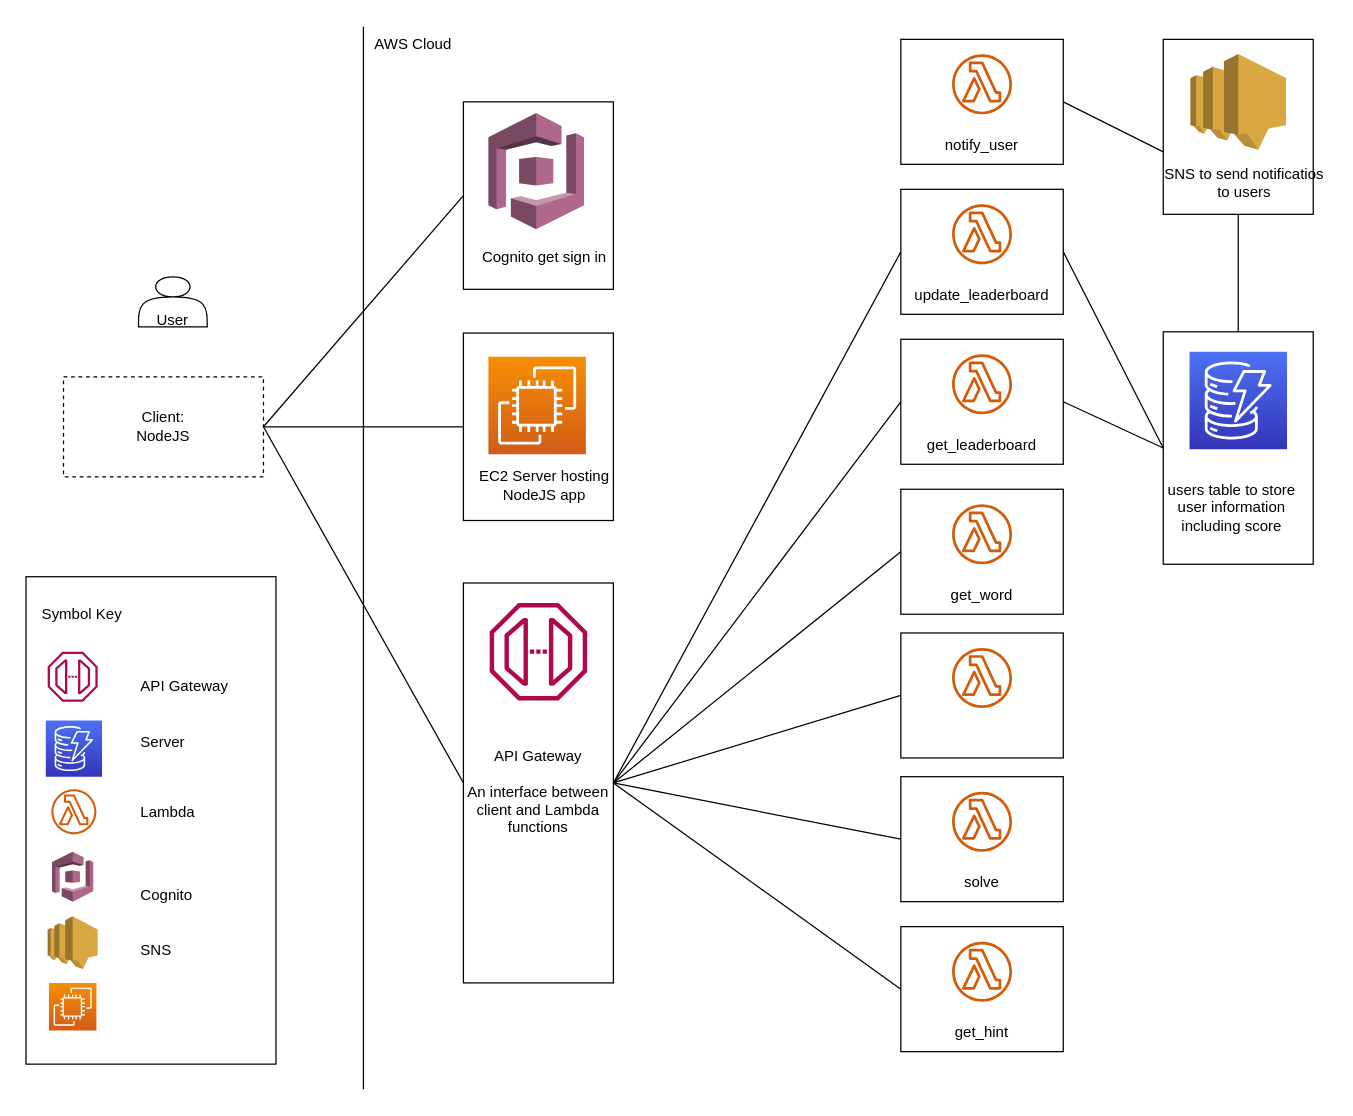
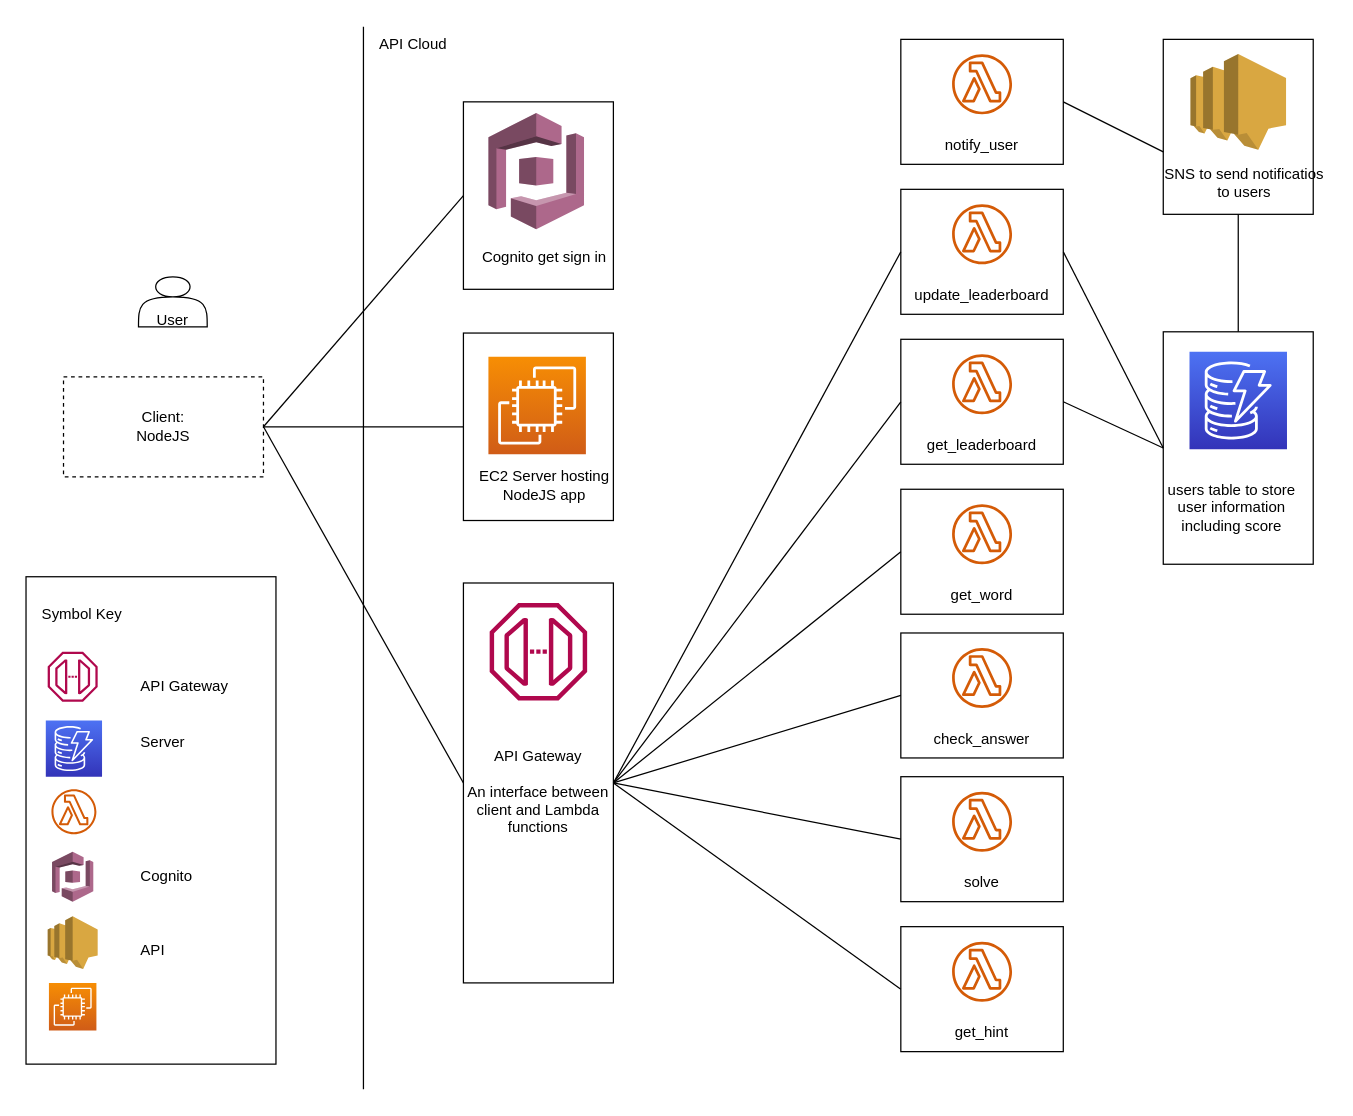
(413, 44) -> (413, 44)
none -> (982, 739)
(201, 813) -> none
(176, 896) -> (176, 877)
(153, 951) -> (153, 951)
